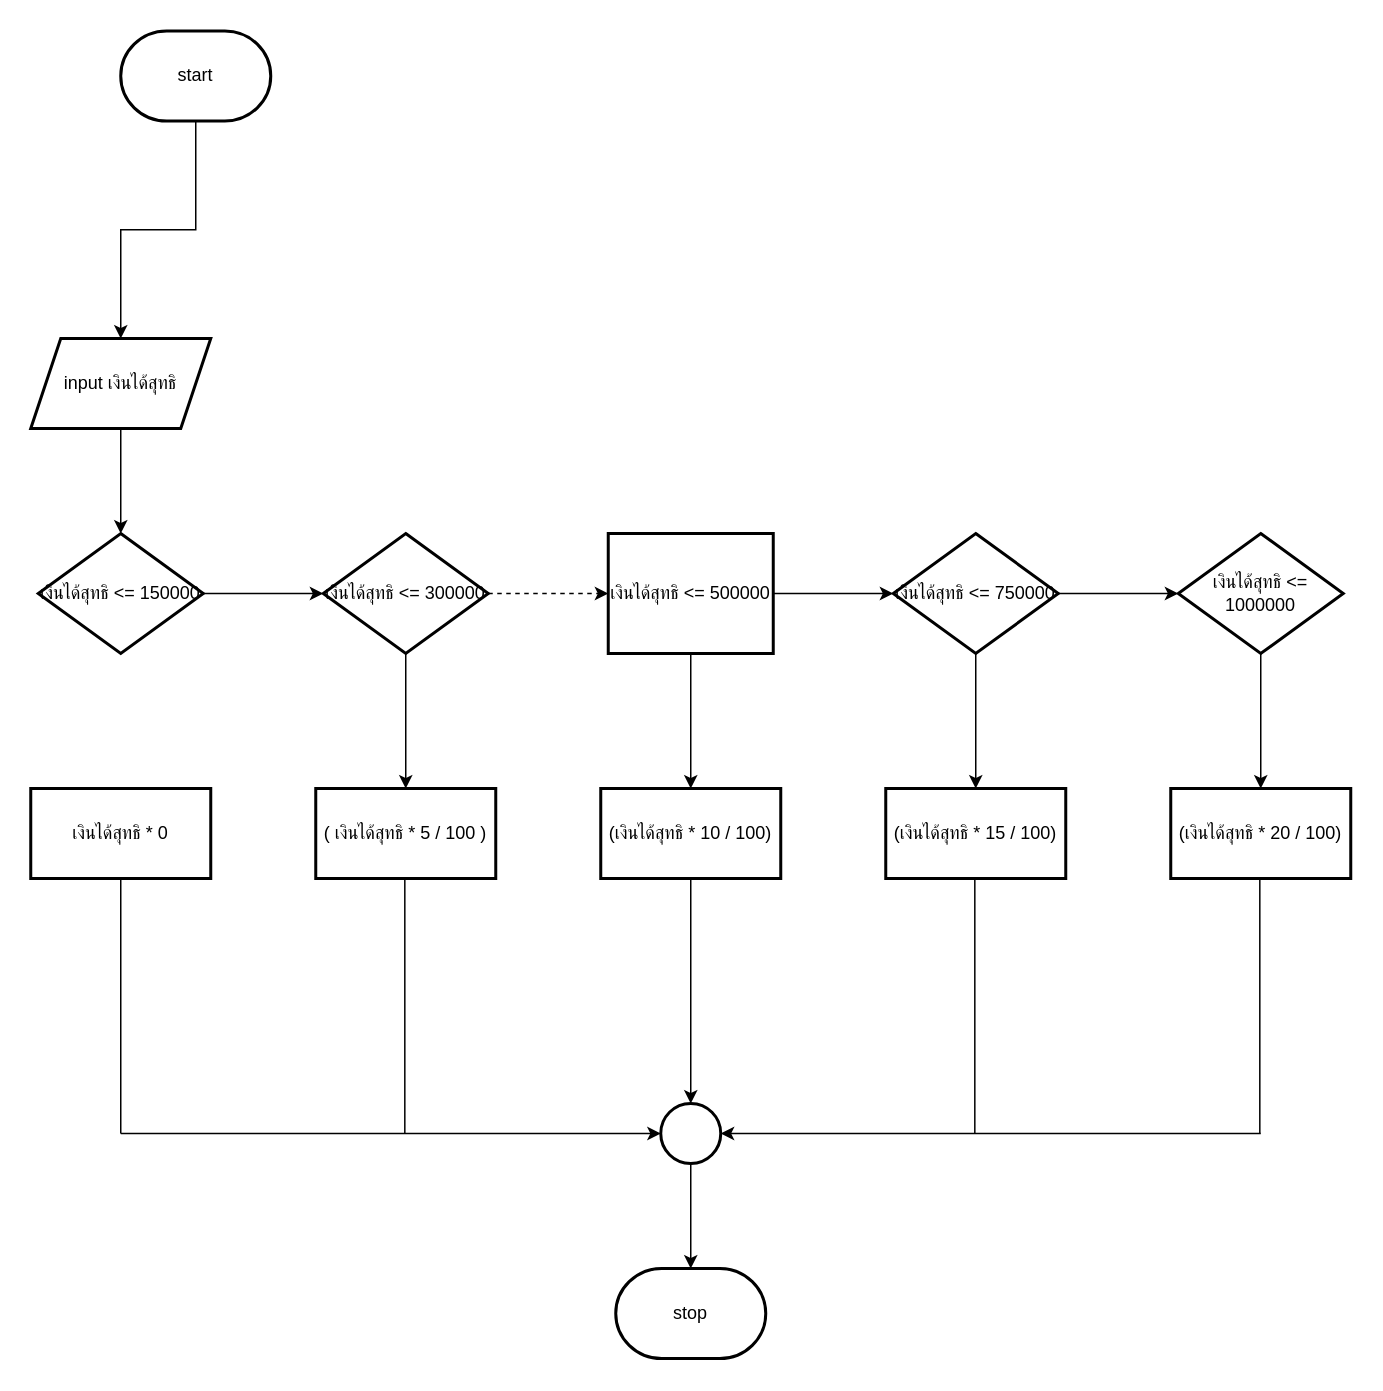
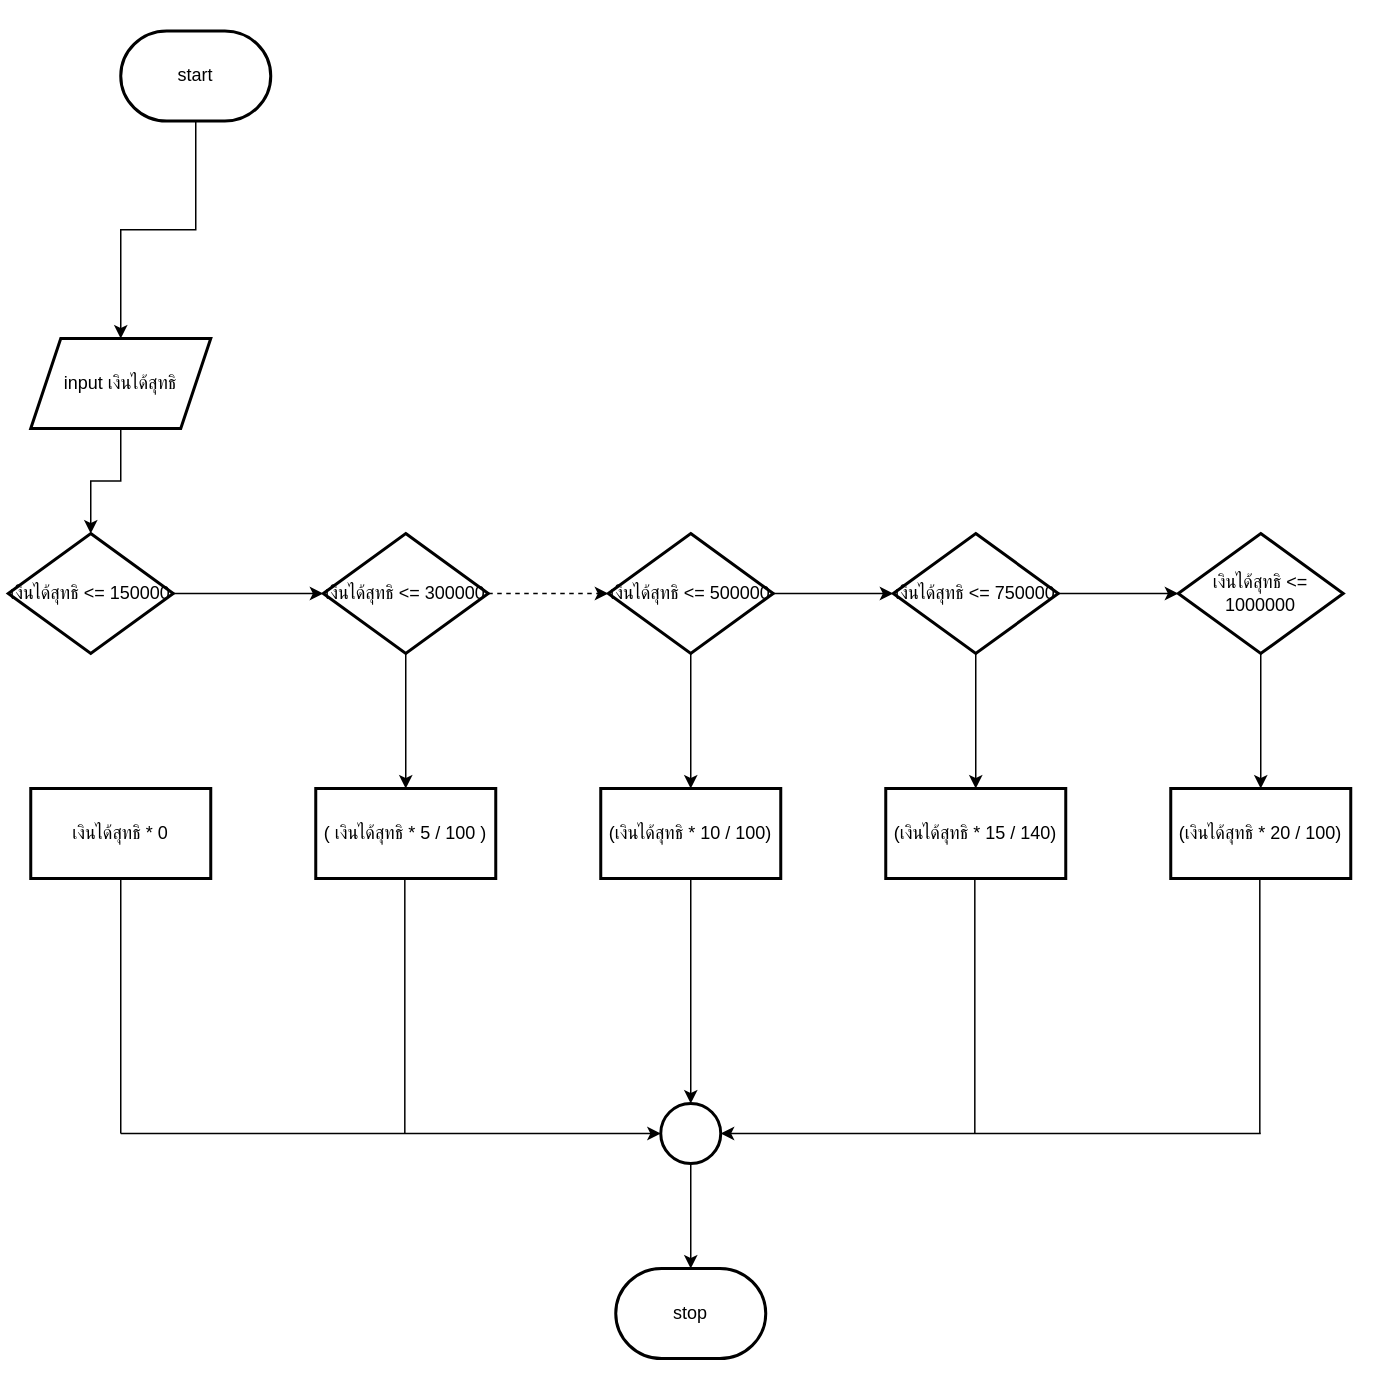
(121, 593) -> (91, 593)
(691, 593) -> (691, 593)
(976, 833) -> (976, 833)
